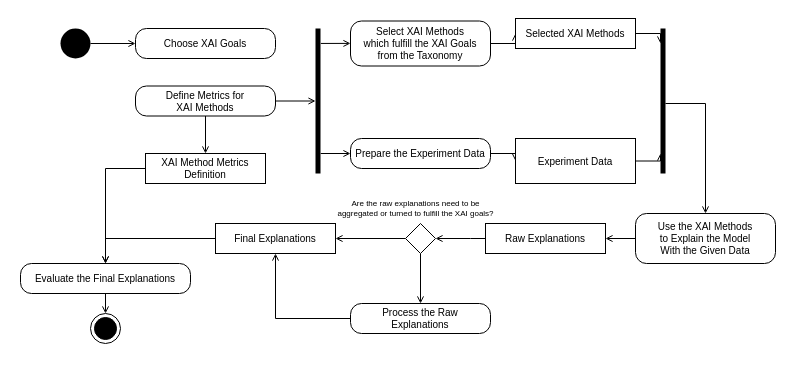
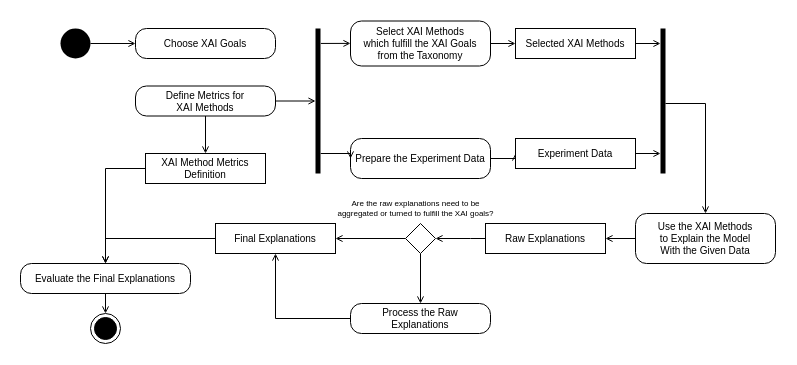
(576, 34) -> (576, 44)
(421, 154) -> (421, 159)
(576, 161) -> (576, 154)
